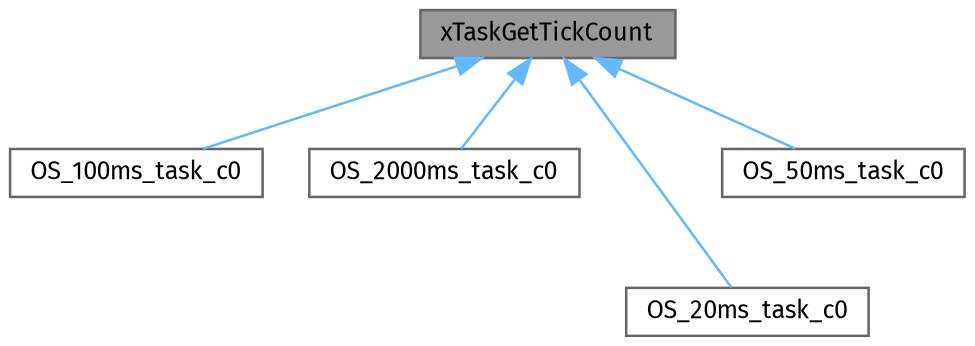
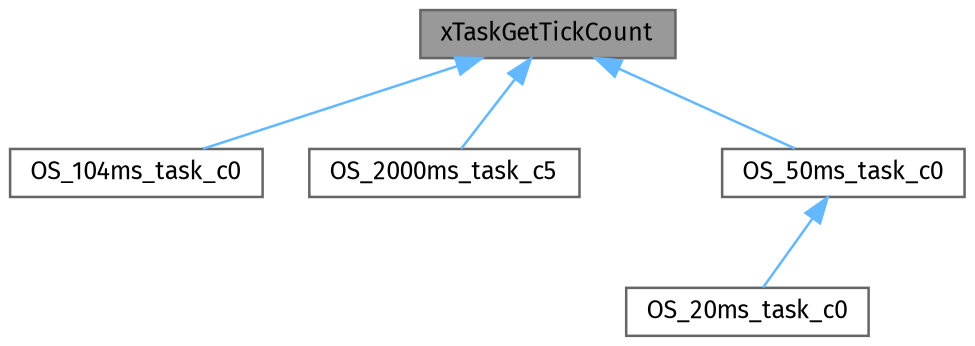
(136, 173) -> (136, 173)
(444, 173) -> (444, 173)
(655, 184) -> (788, 253)
